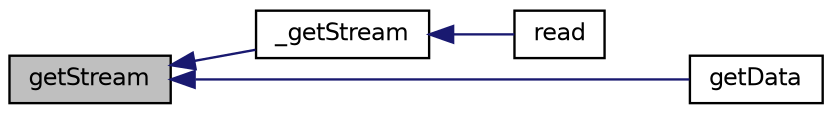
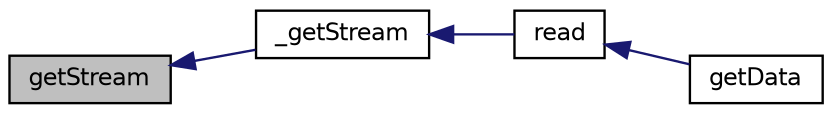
(442, 79) -> (659, 57)
